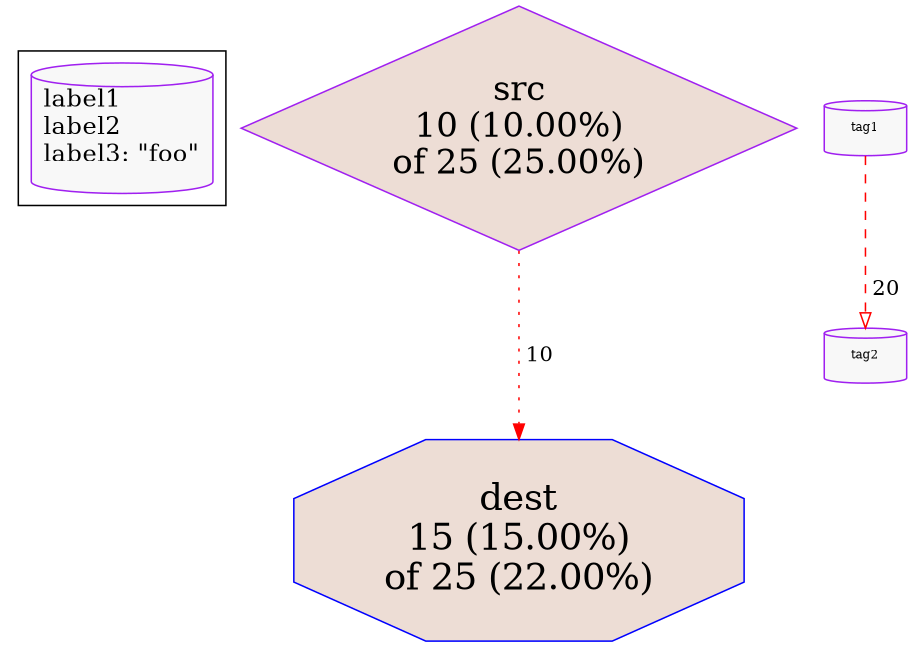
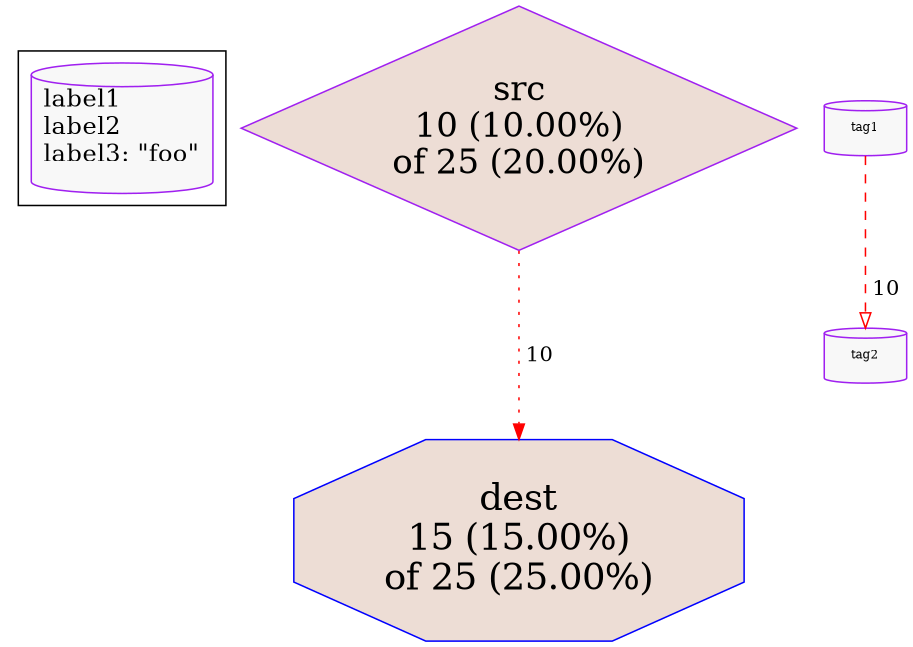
(519, 128) -> (519, 128)
(883, 289) -> (883, 289)
(519, 540) -> (519, 540)
